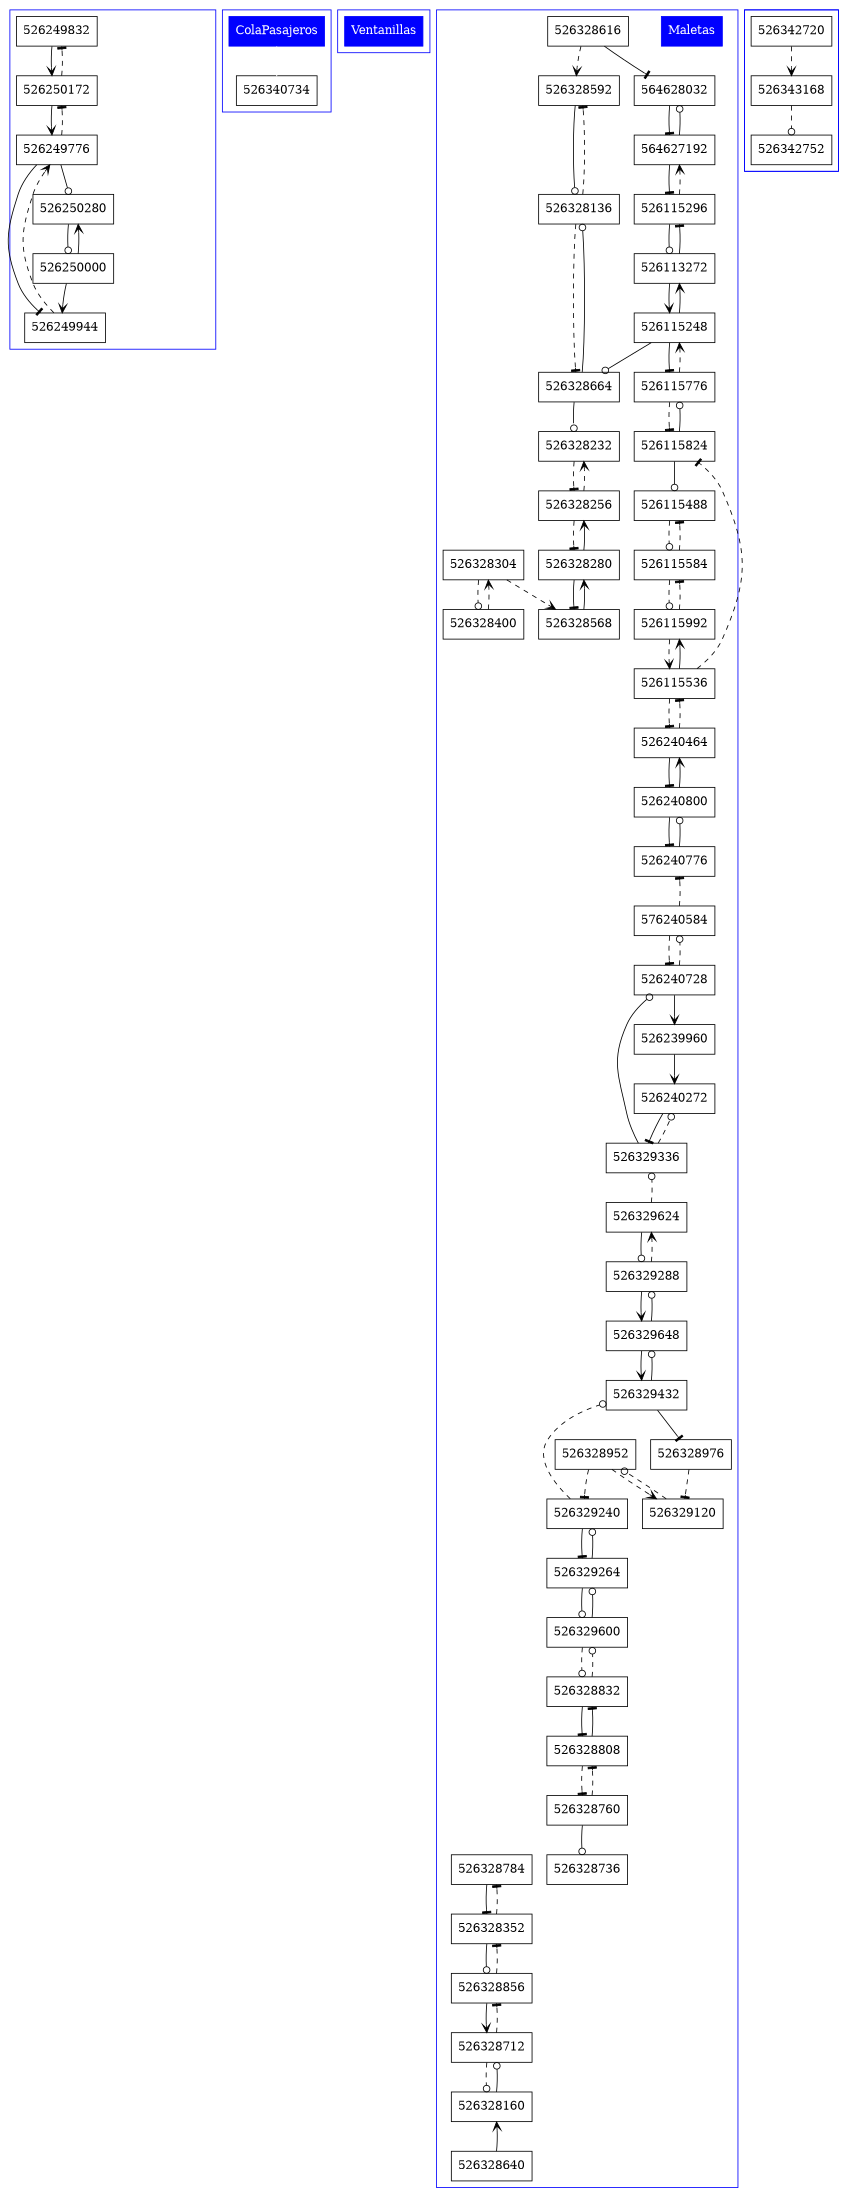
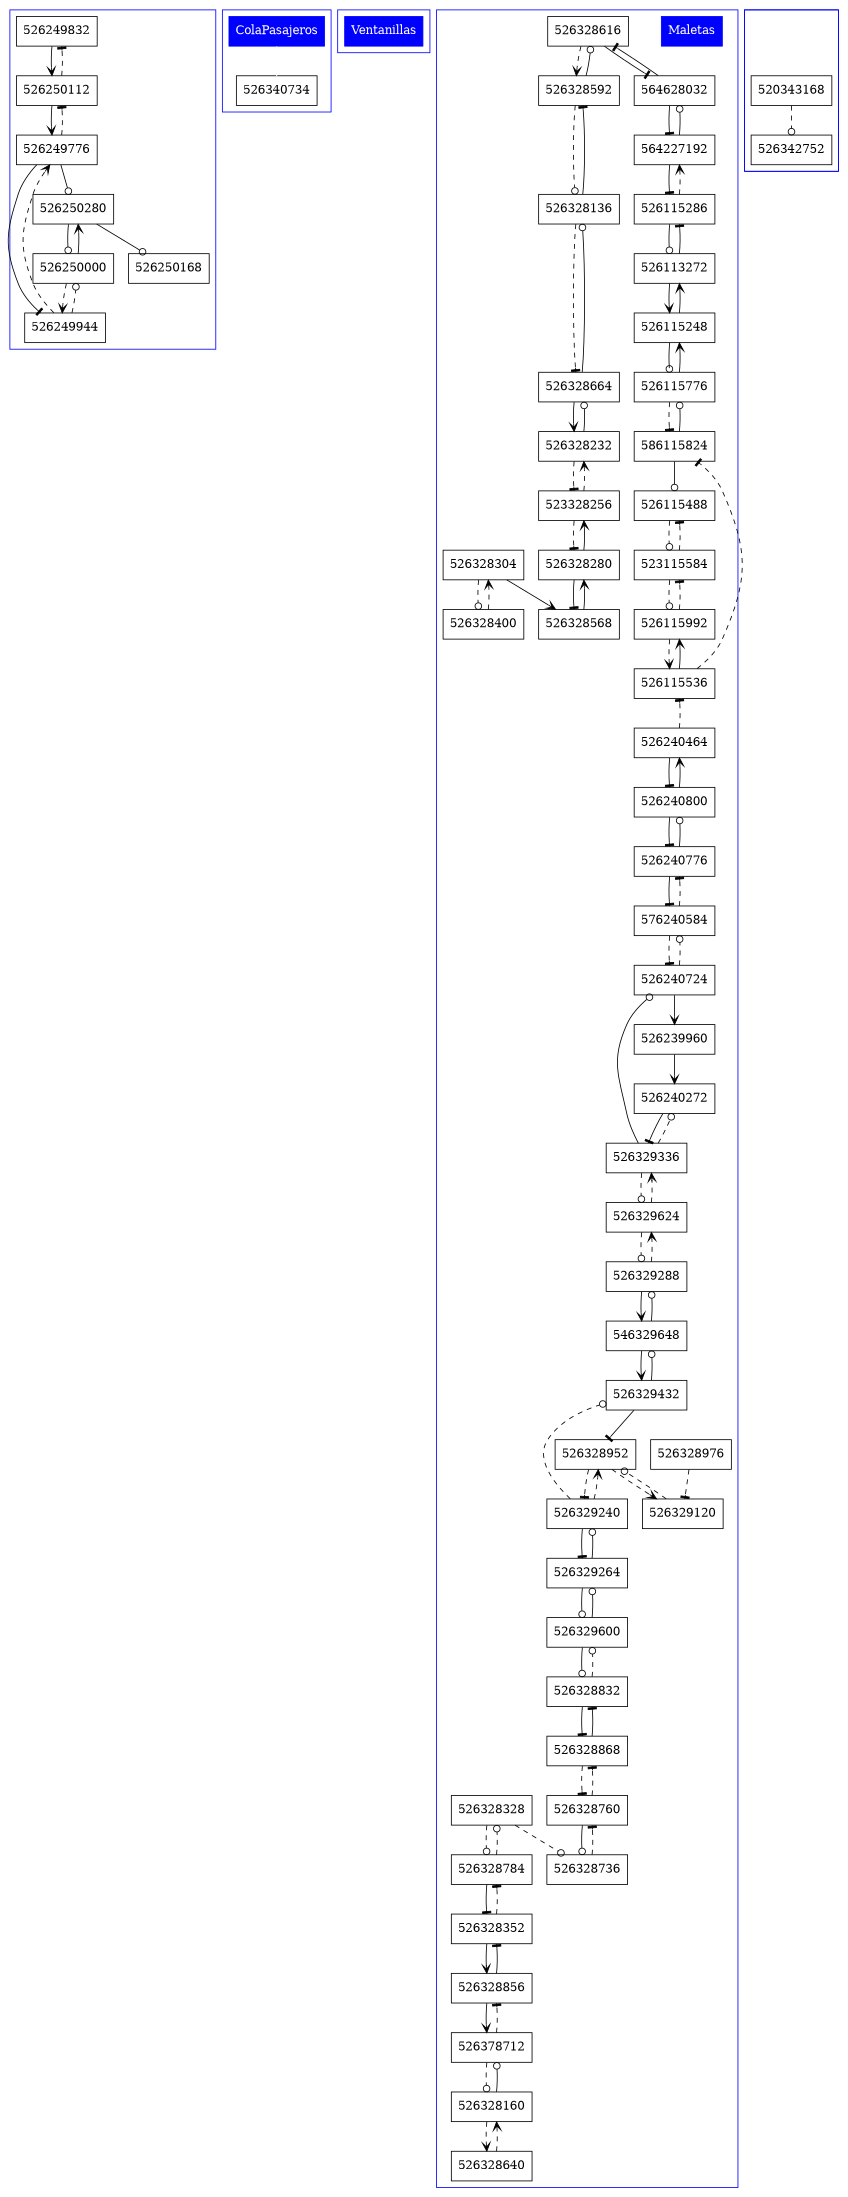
(791, 31) -> none
none -> (638, 62)
none -> (589, 64)
(57, 91) -> (57, 91)
(791, 91) -> (791, 91)
(573, 146) -> (573, 146)
(675, 150) -> (675, 150)
(585, 152) -> (585, 152)
(675, 209) -> (675, 209)
none -> (169, 268)
(64, 294) -> (64, 294)
none -> (74, 302)
(669, 355) -> (669, 355)
(630, 356) -> (585, 420)
(680, 362) -> (680, 362)
(573, 413) -> (573, 413)
(675, 446) -> (675, 446)
(579, 506) -> (579, 506)
(675, 565) -> (675, 565)
(528, 592) -> (528, 592)
(669, 711) -> none
none -> (669, 889)
(675, 980) -> (675, 980)
none -> (641, 1184)
(652, 1191) -> (652, 1191)
(641, 1244) -> (641, 1244)
(647, 1336) -> (647, 1336)
(668, 1423) -> (622, 1423)
none -> (596, 1488)
(582, 1659) -> (582, 1659)
(587, 1751) -> (587, 1751)
none -> (492, 1810)
none -> (593, 1842)
(486, 1955) -> (486, 1955)
(497, 1961) -> (497, 1961)
(492, 2047) -> (492, 2047)
none -> (486, 2132)
(497, 2141) -> (497, 2141)
